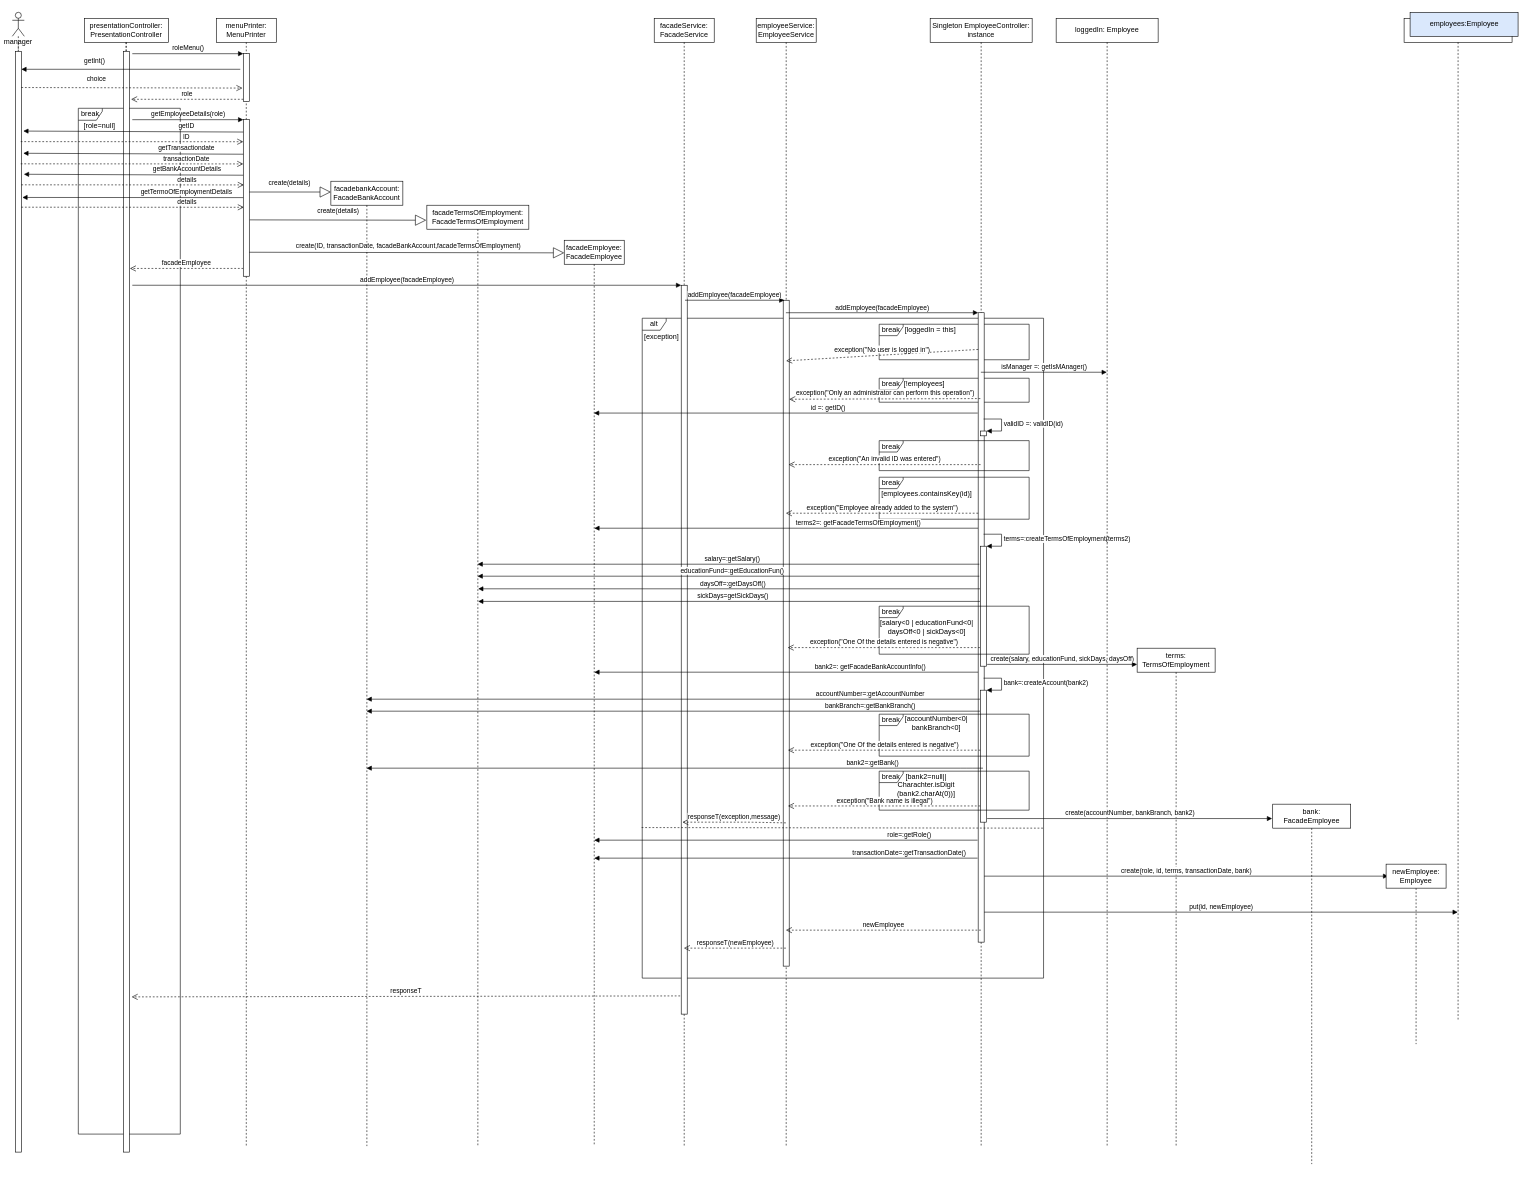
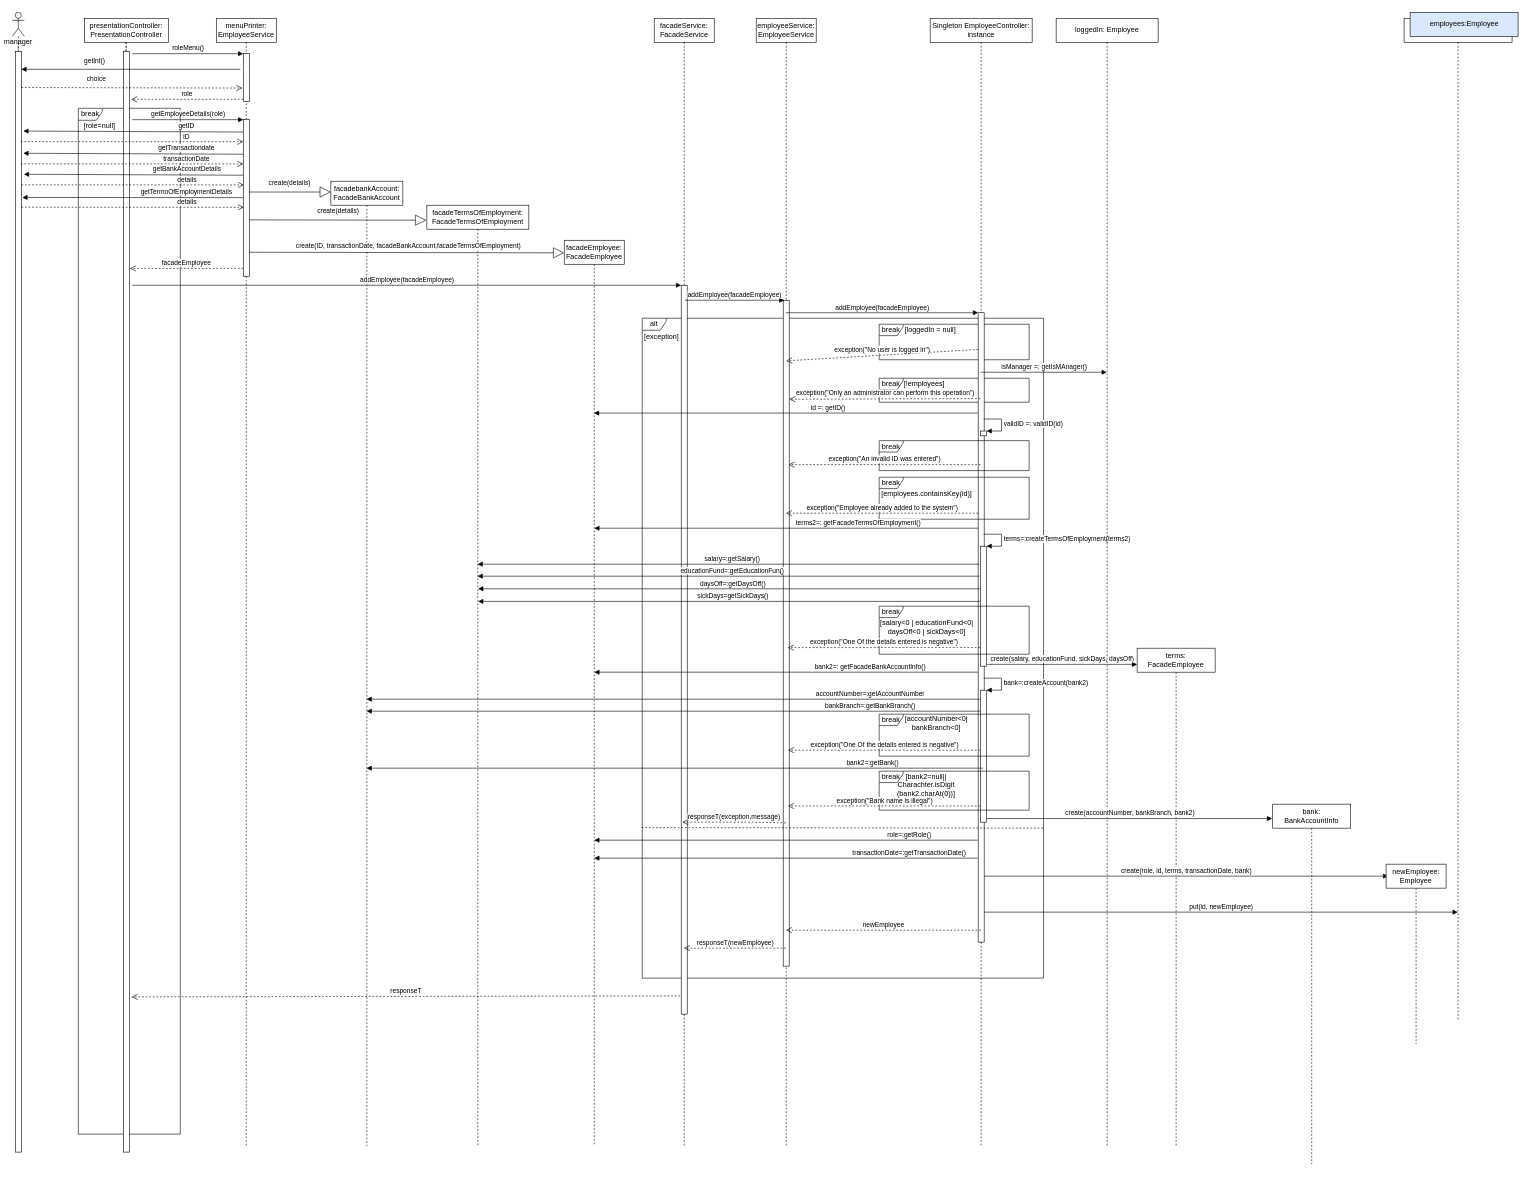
(246, 30) -> (246, 30)
(931, 330) -> (931, 330)
(1176, 660) -> (1176, 660)
(1312, 816) -> (1312, 816)
